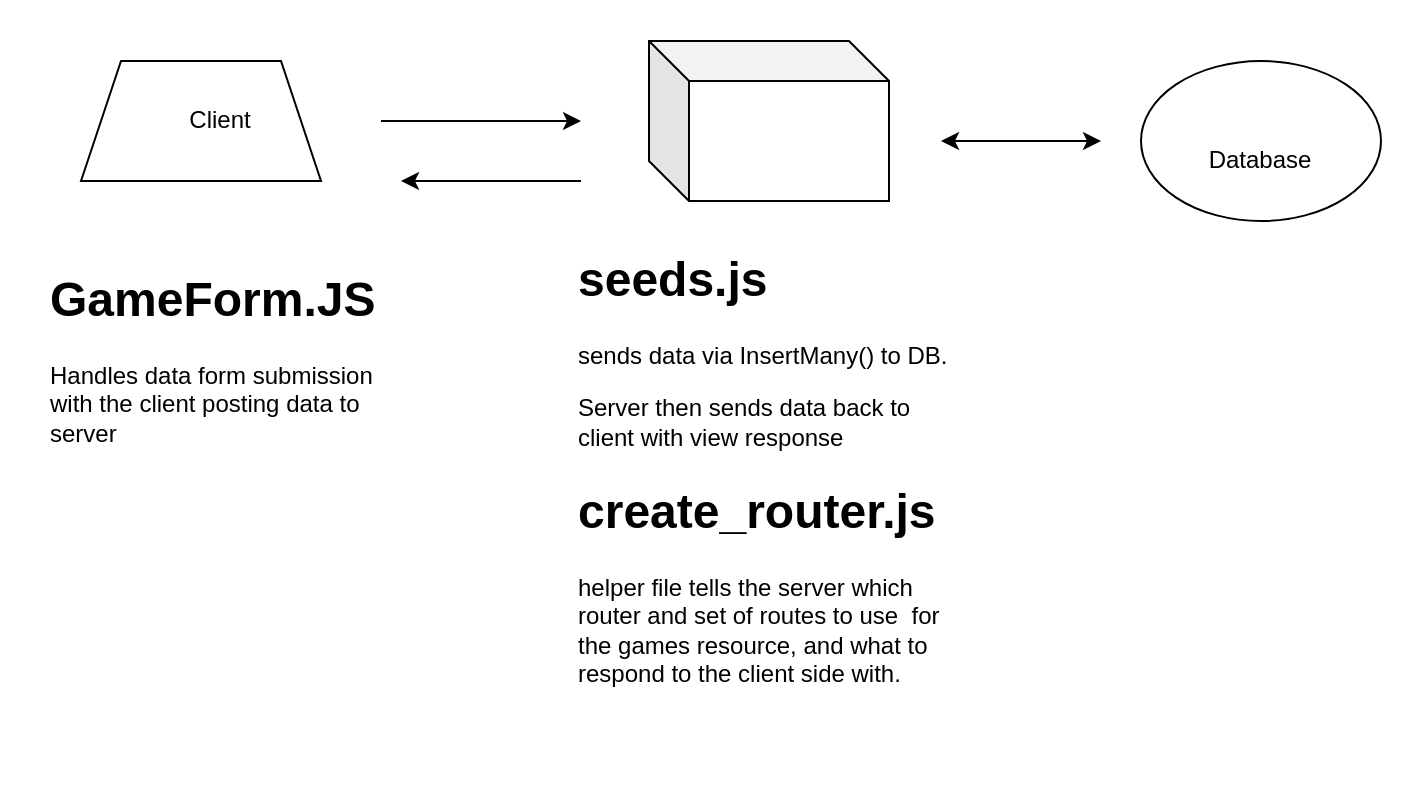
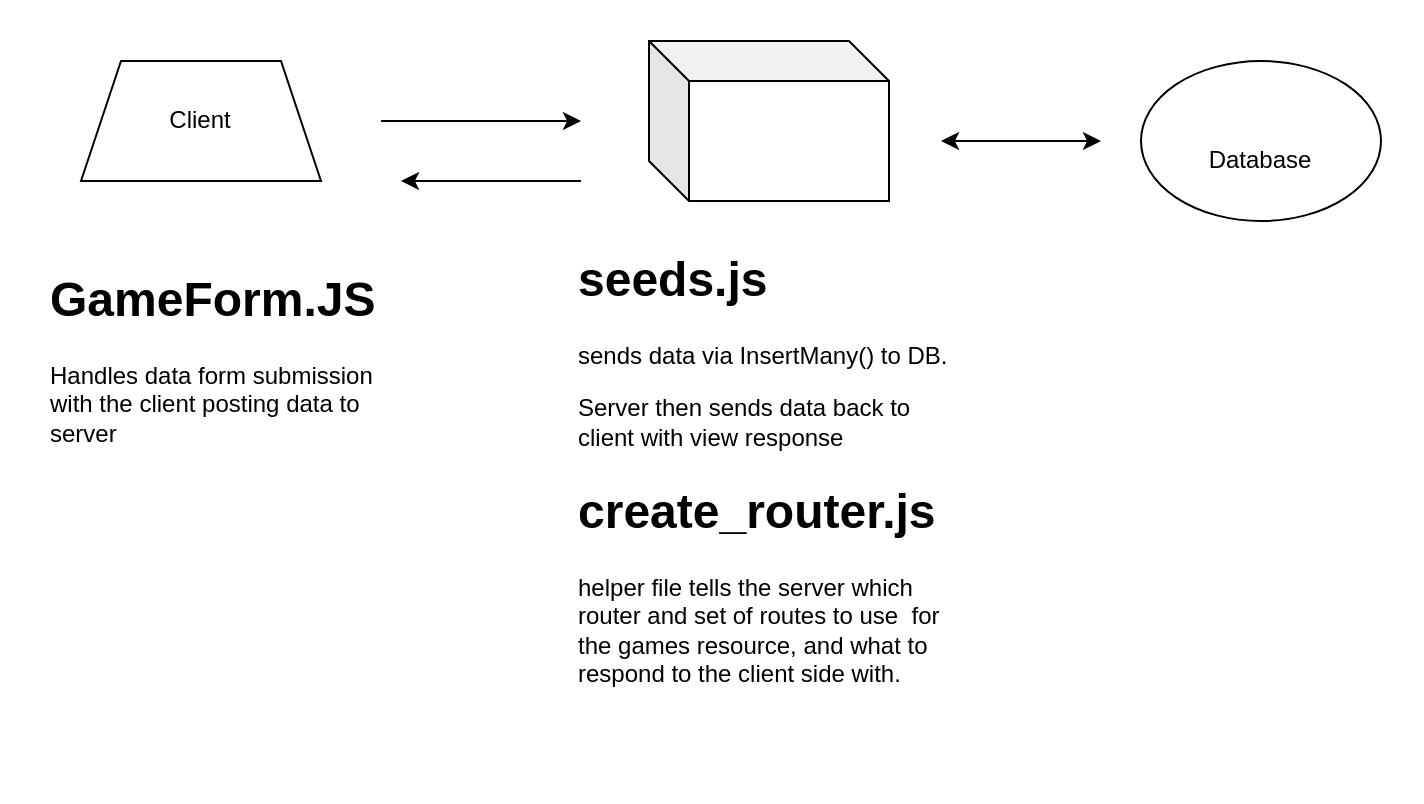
(221, 121) -> (201, 121)
